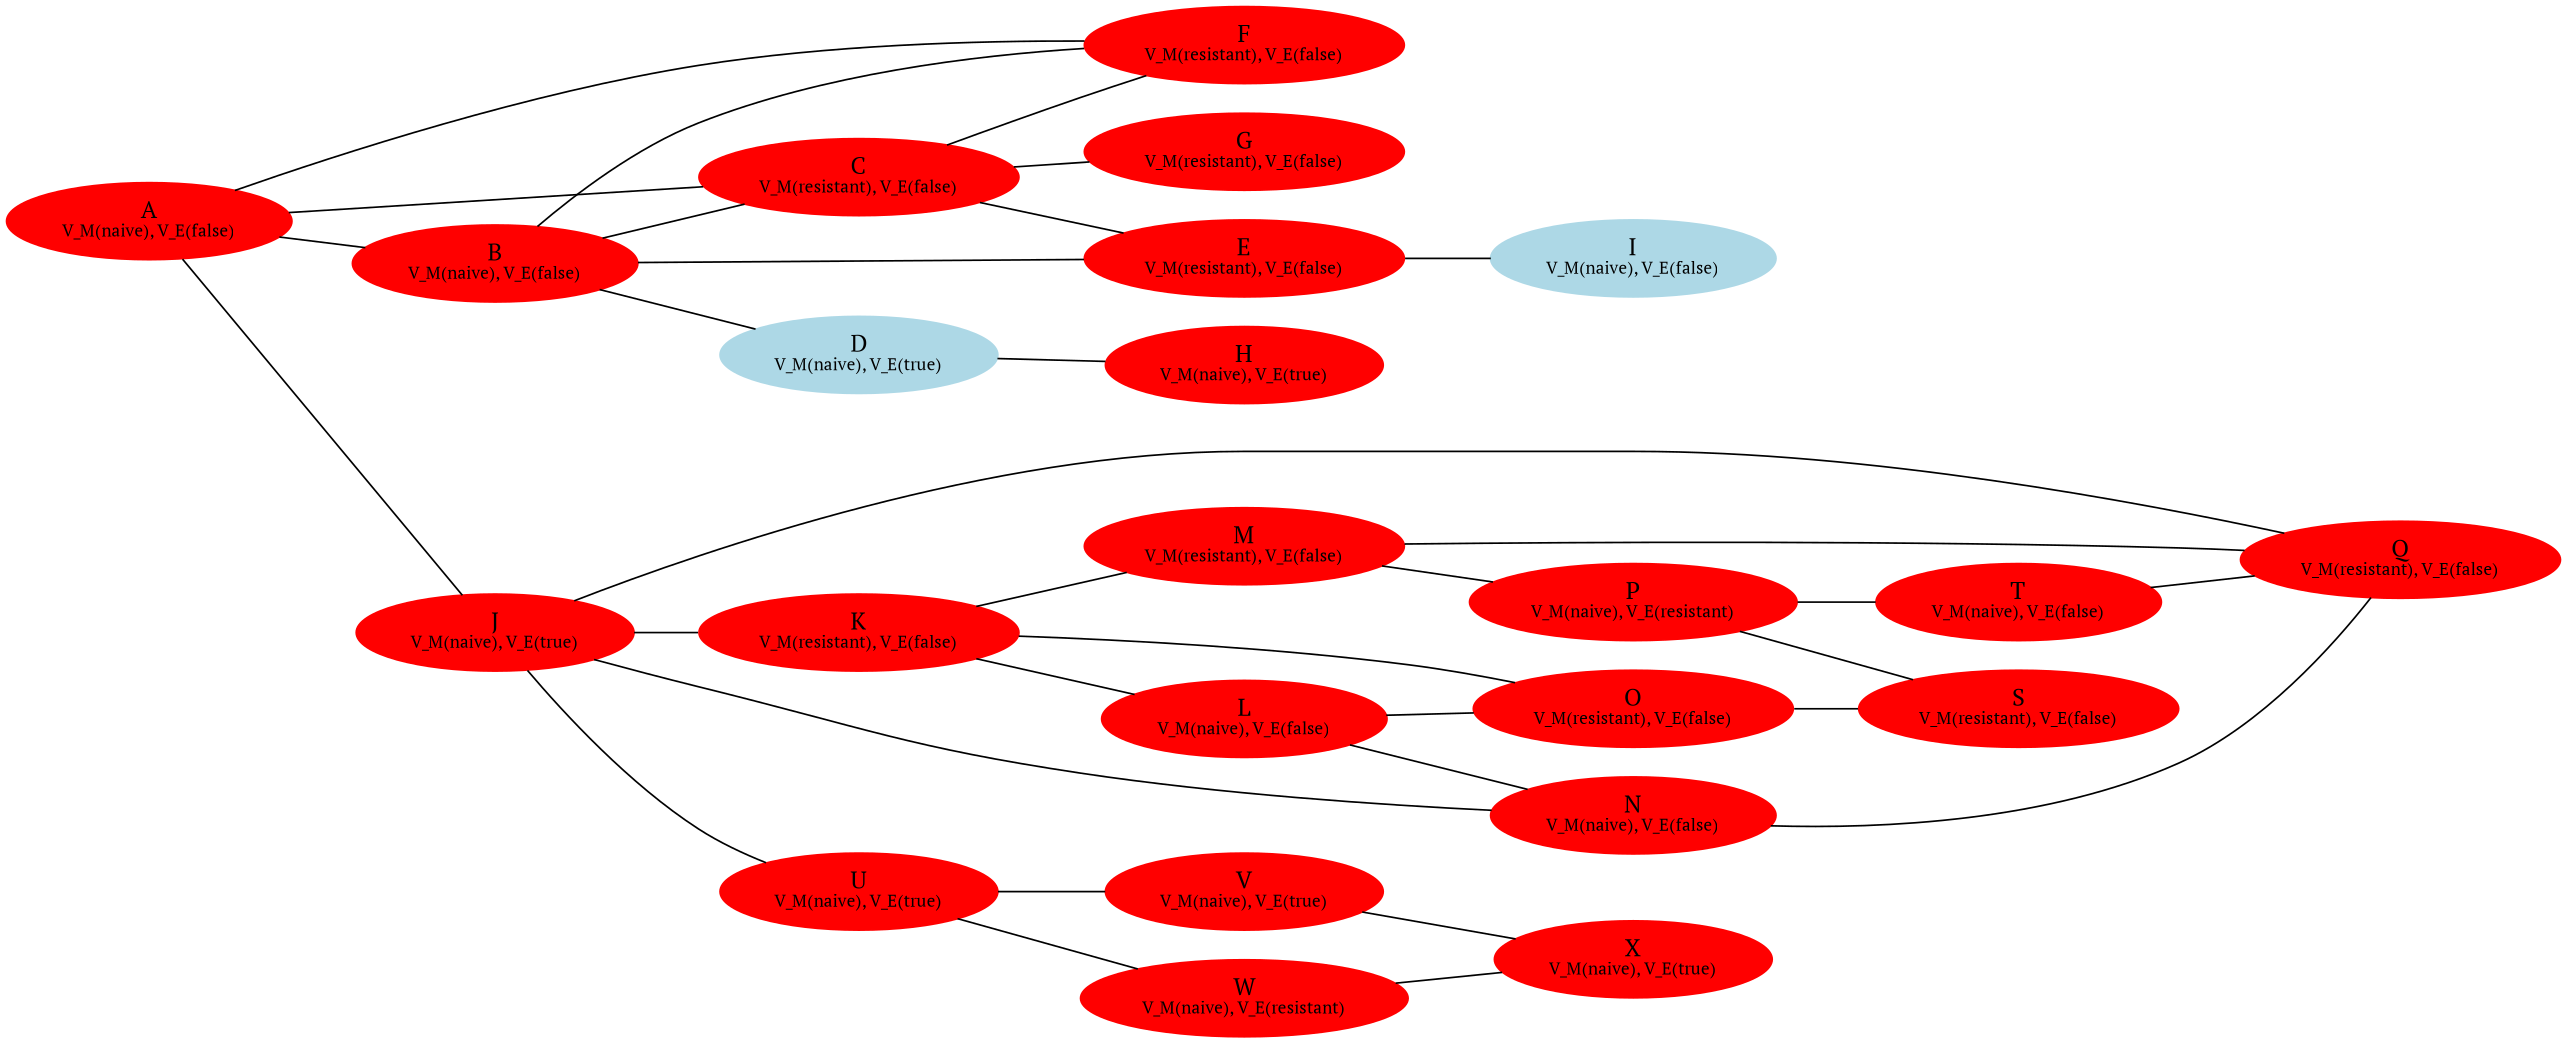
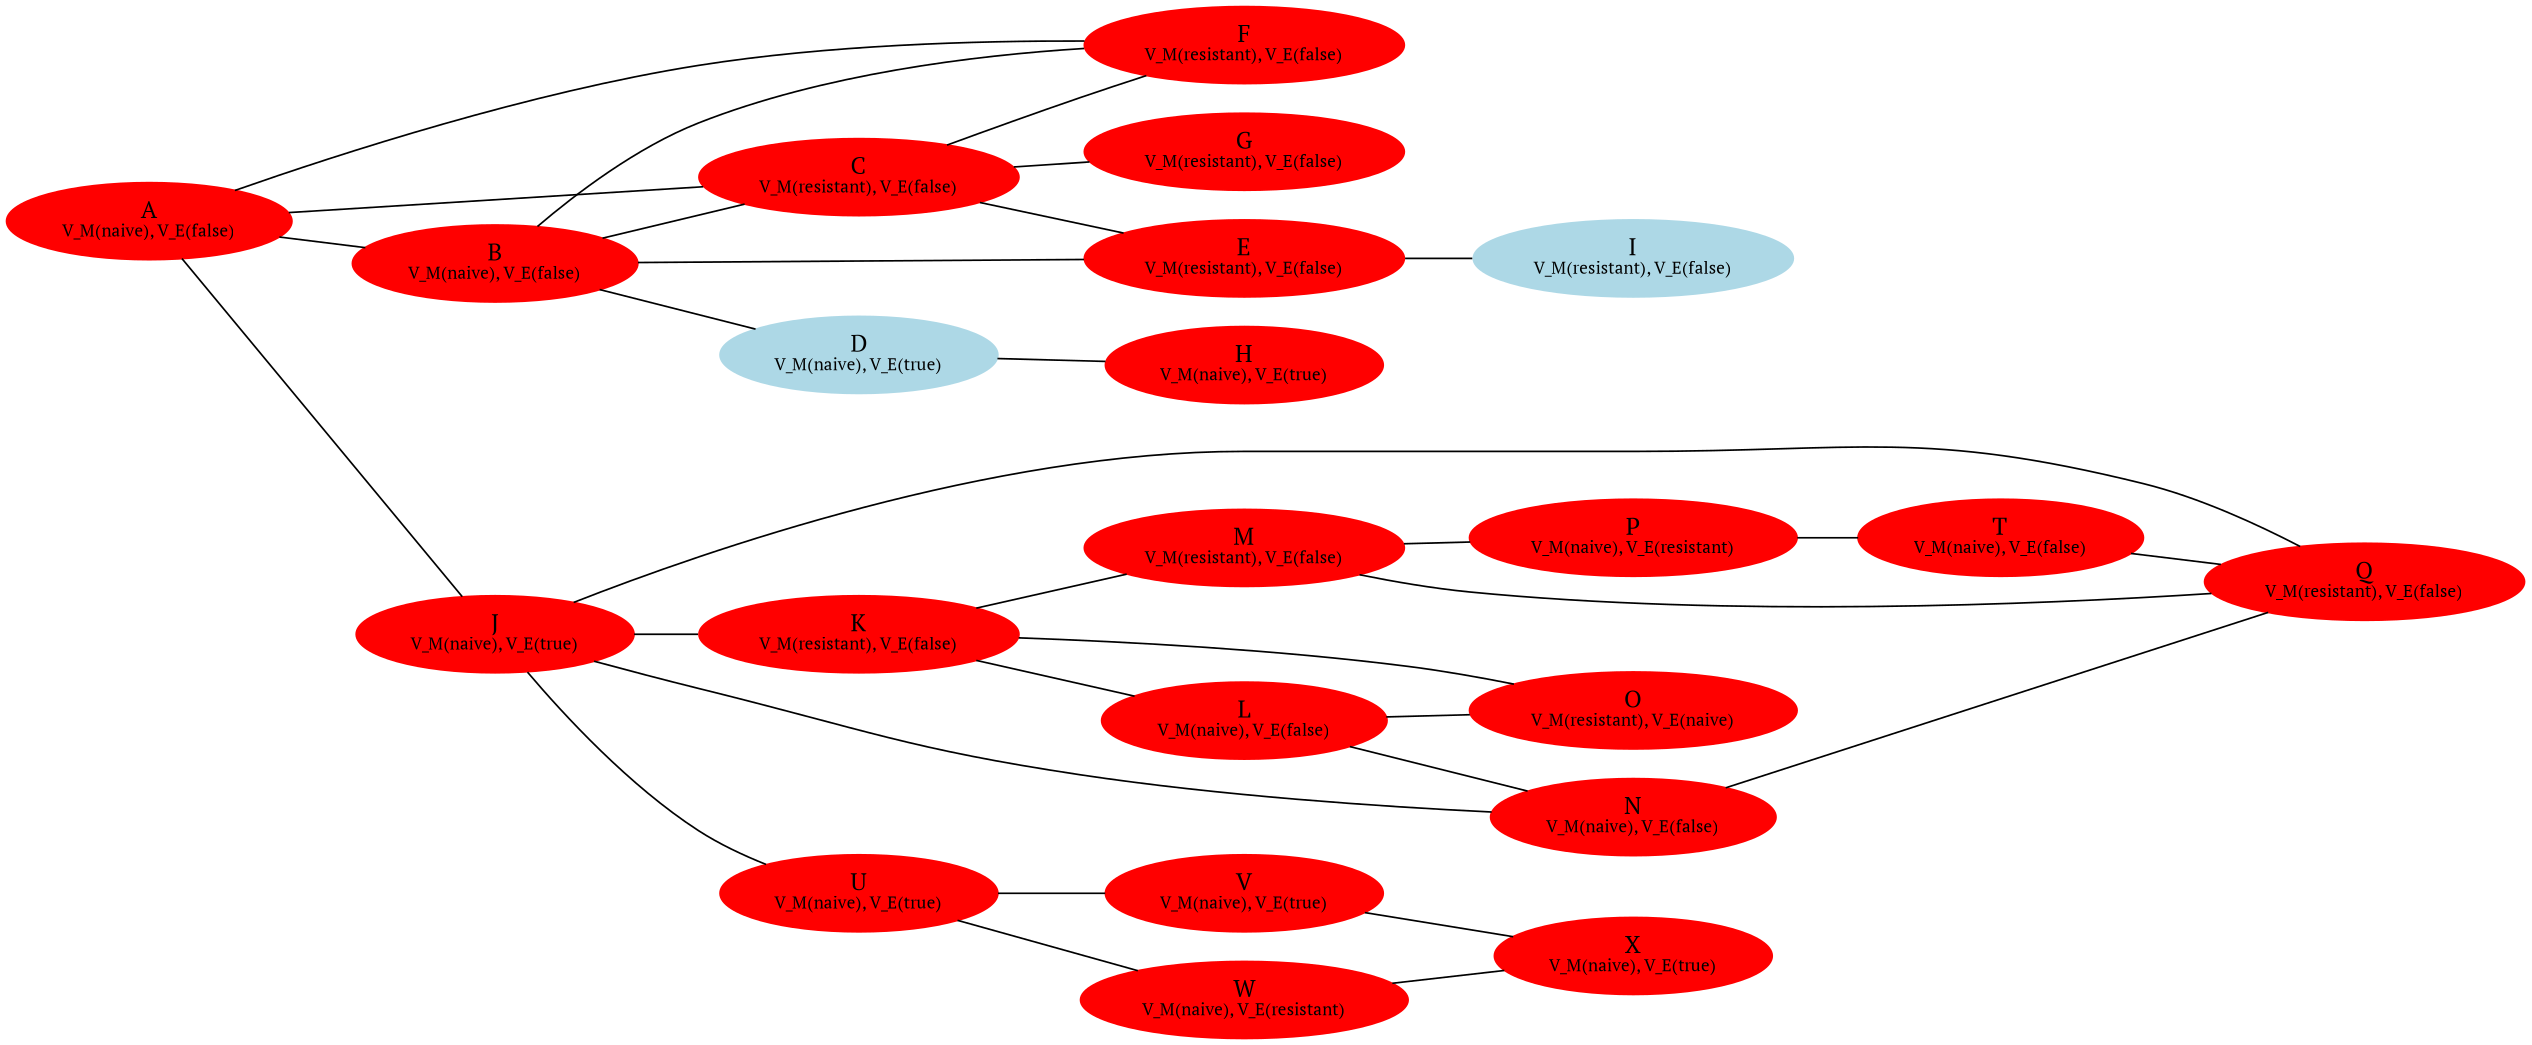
(1633, 269) -> (1633, 269)
(2019, 709) -> none
(1633, 719) -> (1633, 721)
